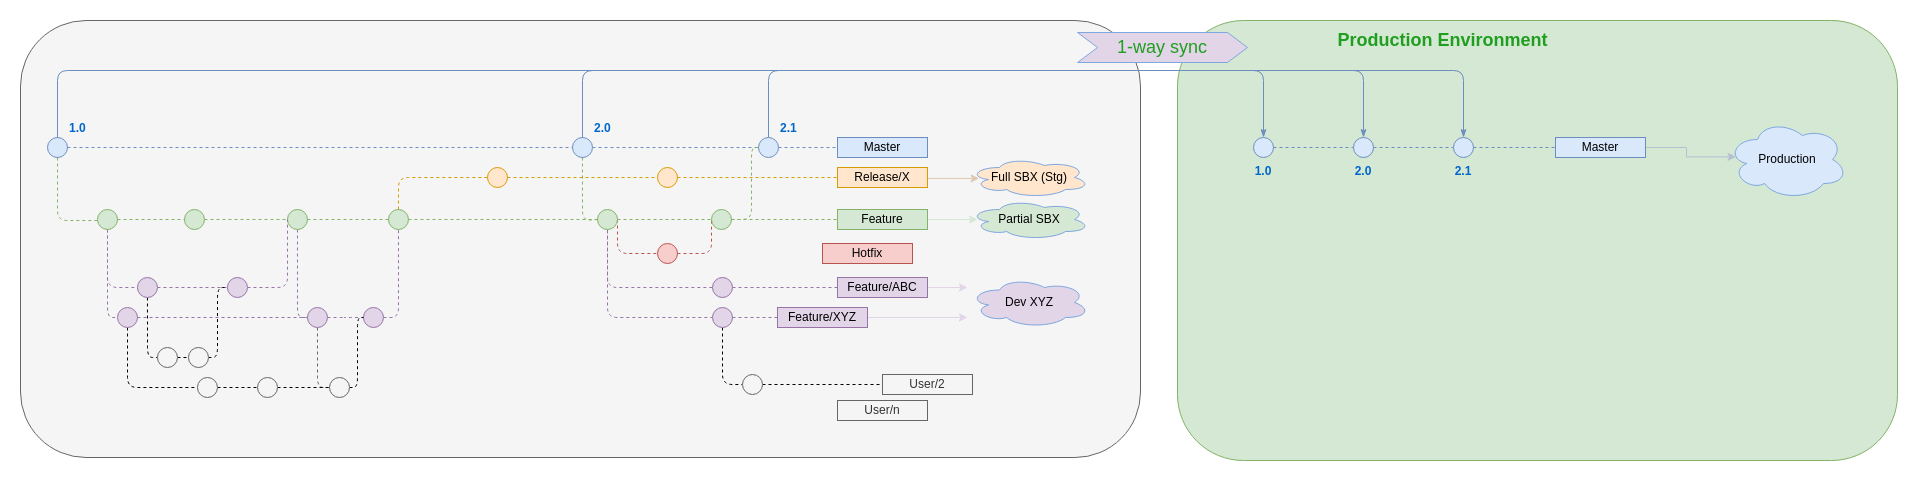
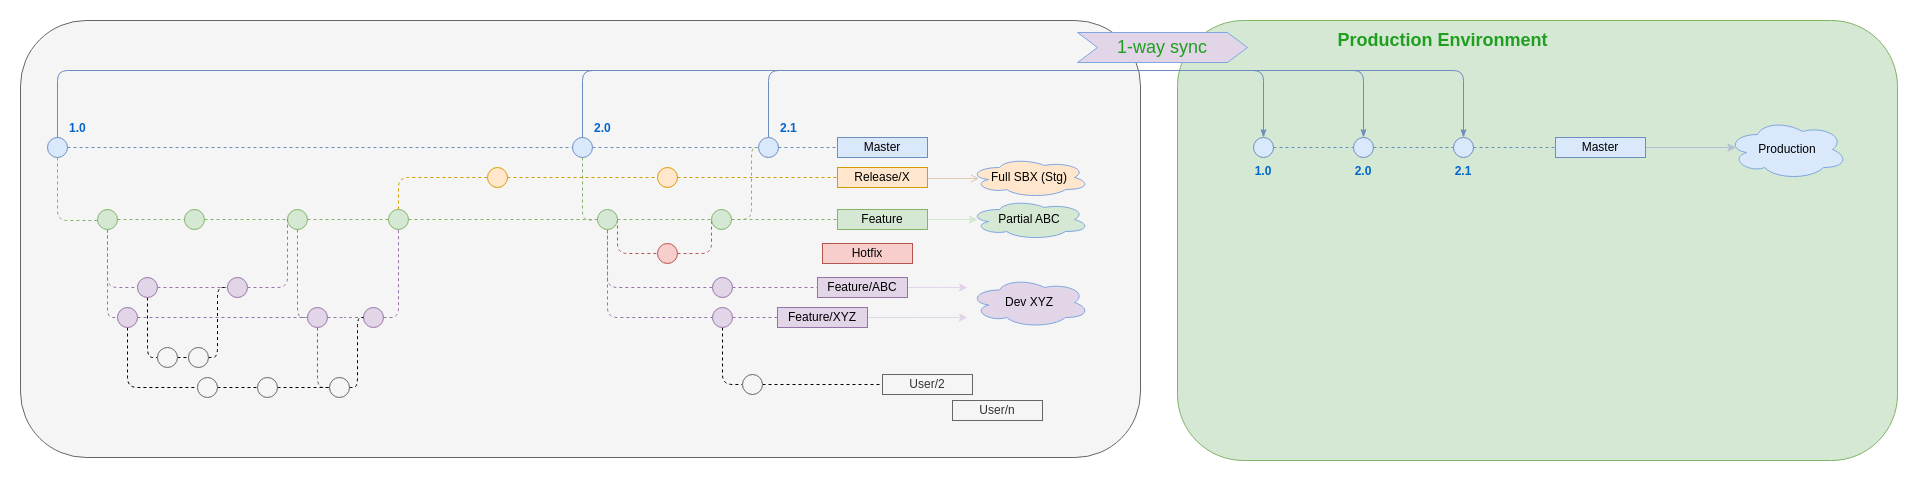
(1788, 160) -> (1788, 150)
(971, 178) -> (972, 178)
(1030, 220) -> (1030, 220)
(883, 288) -> (863, 288)
(883, 411) -> (998, 411)
